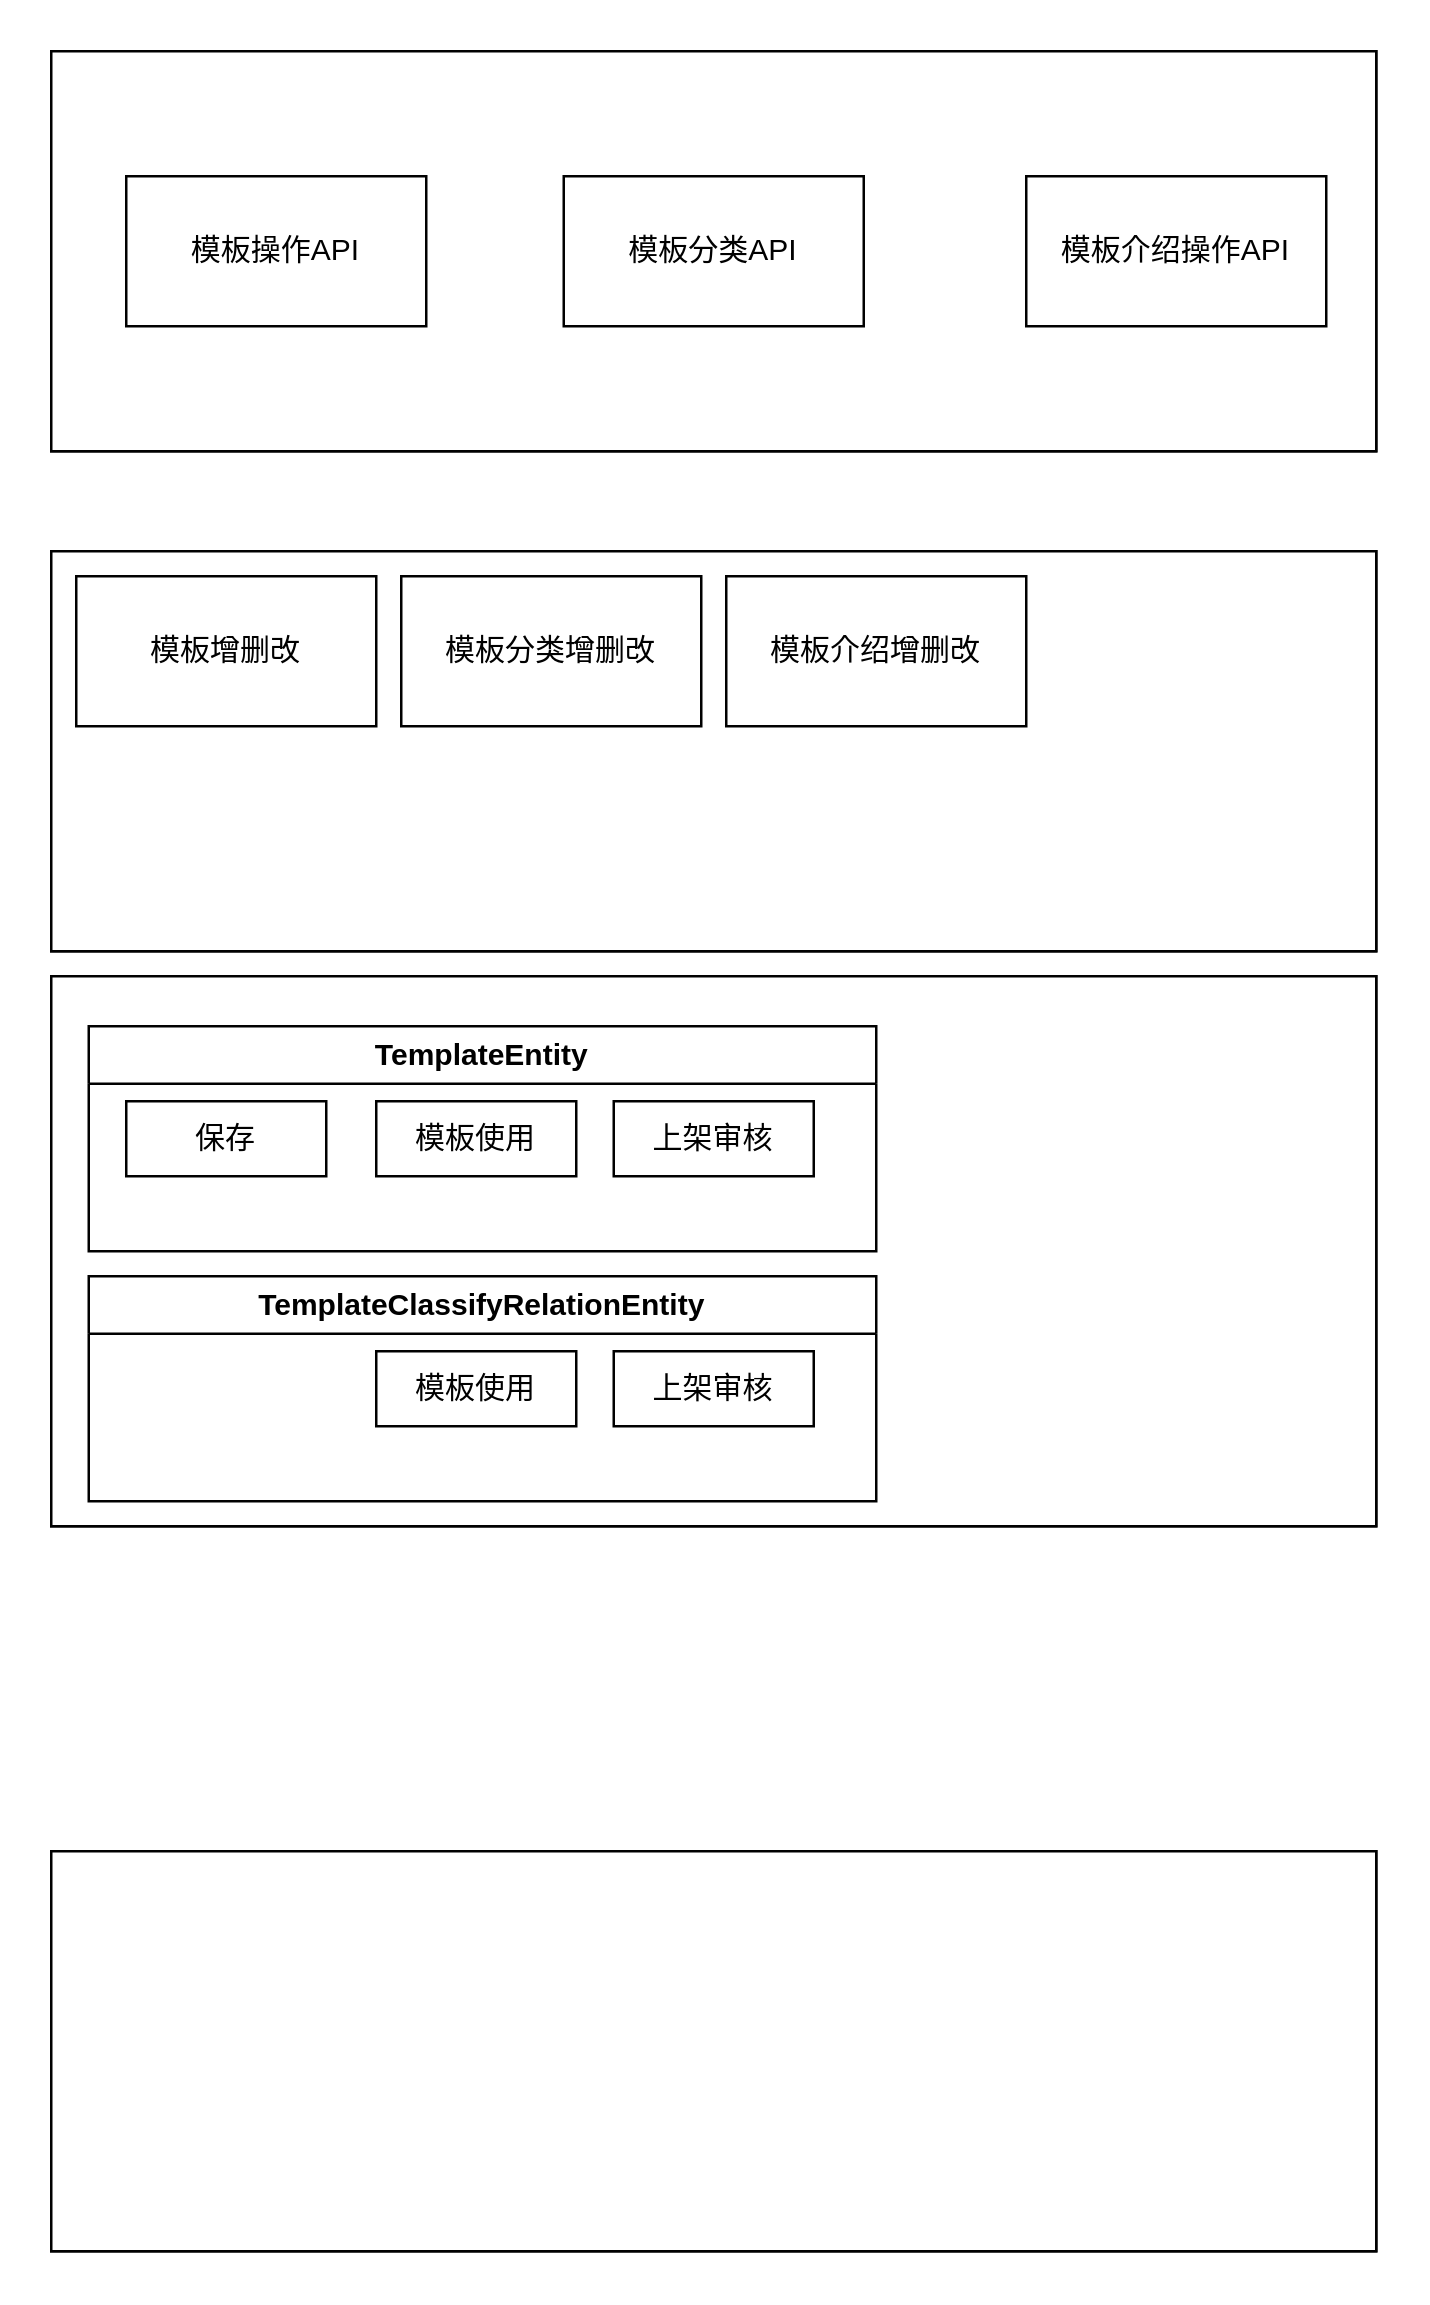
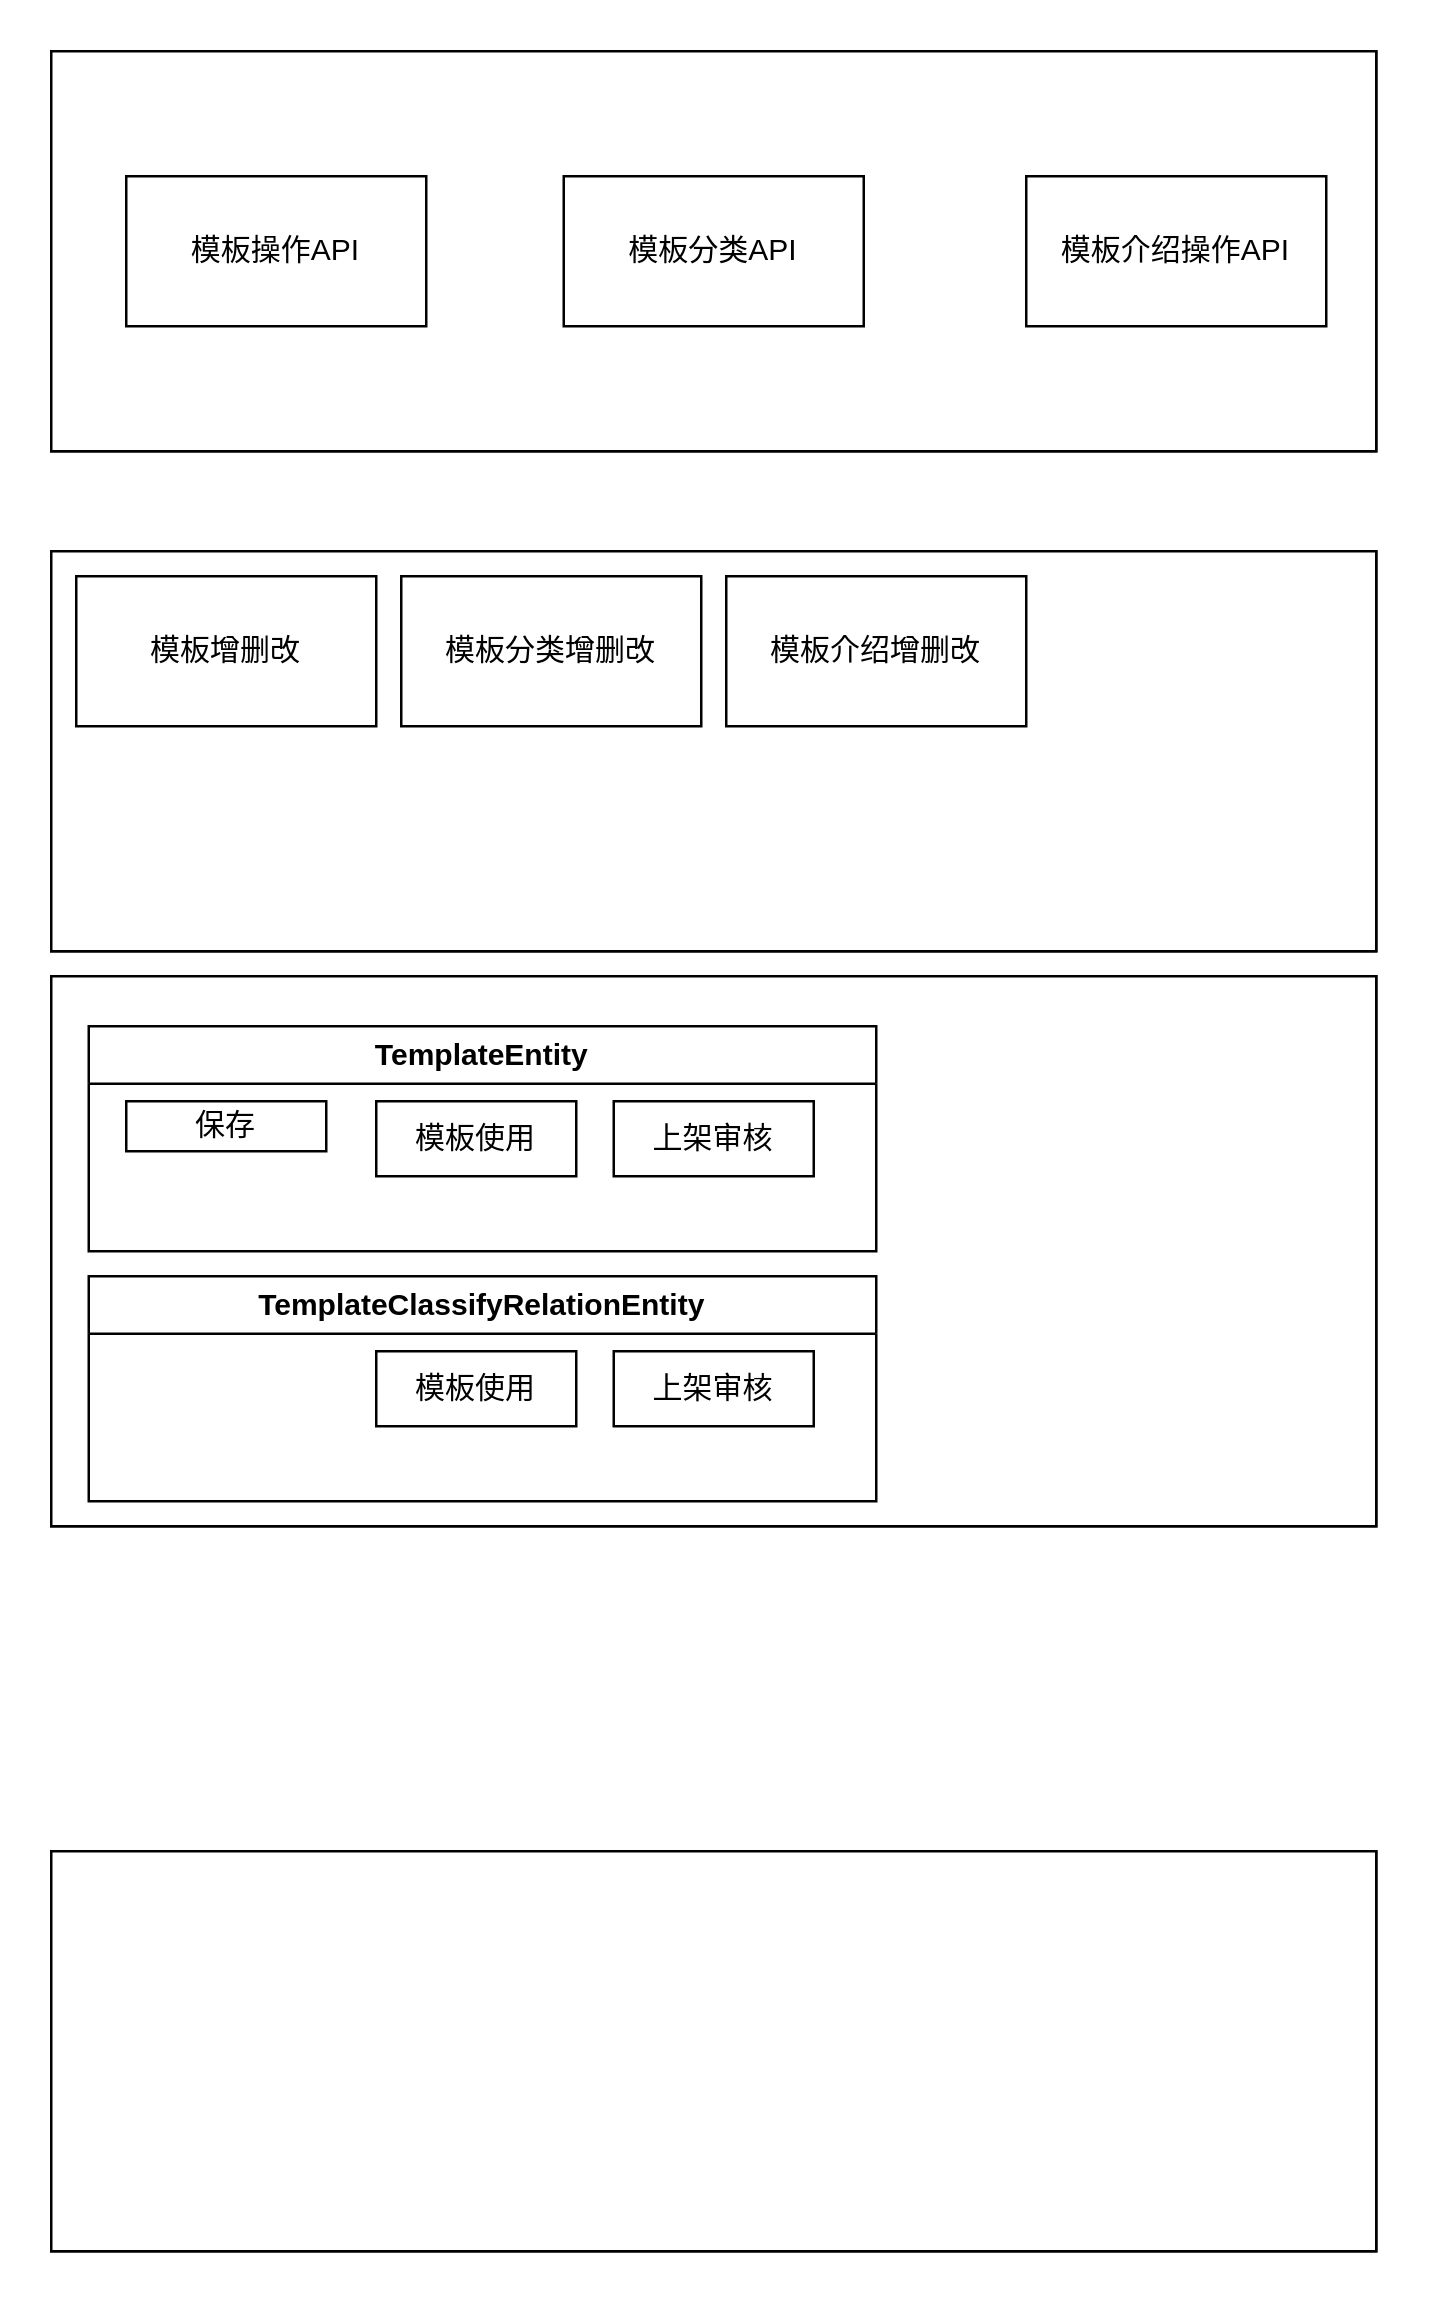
(226, 1139) -> (226, 1126)
